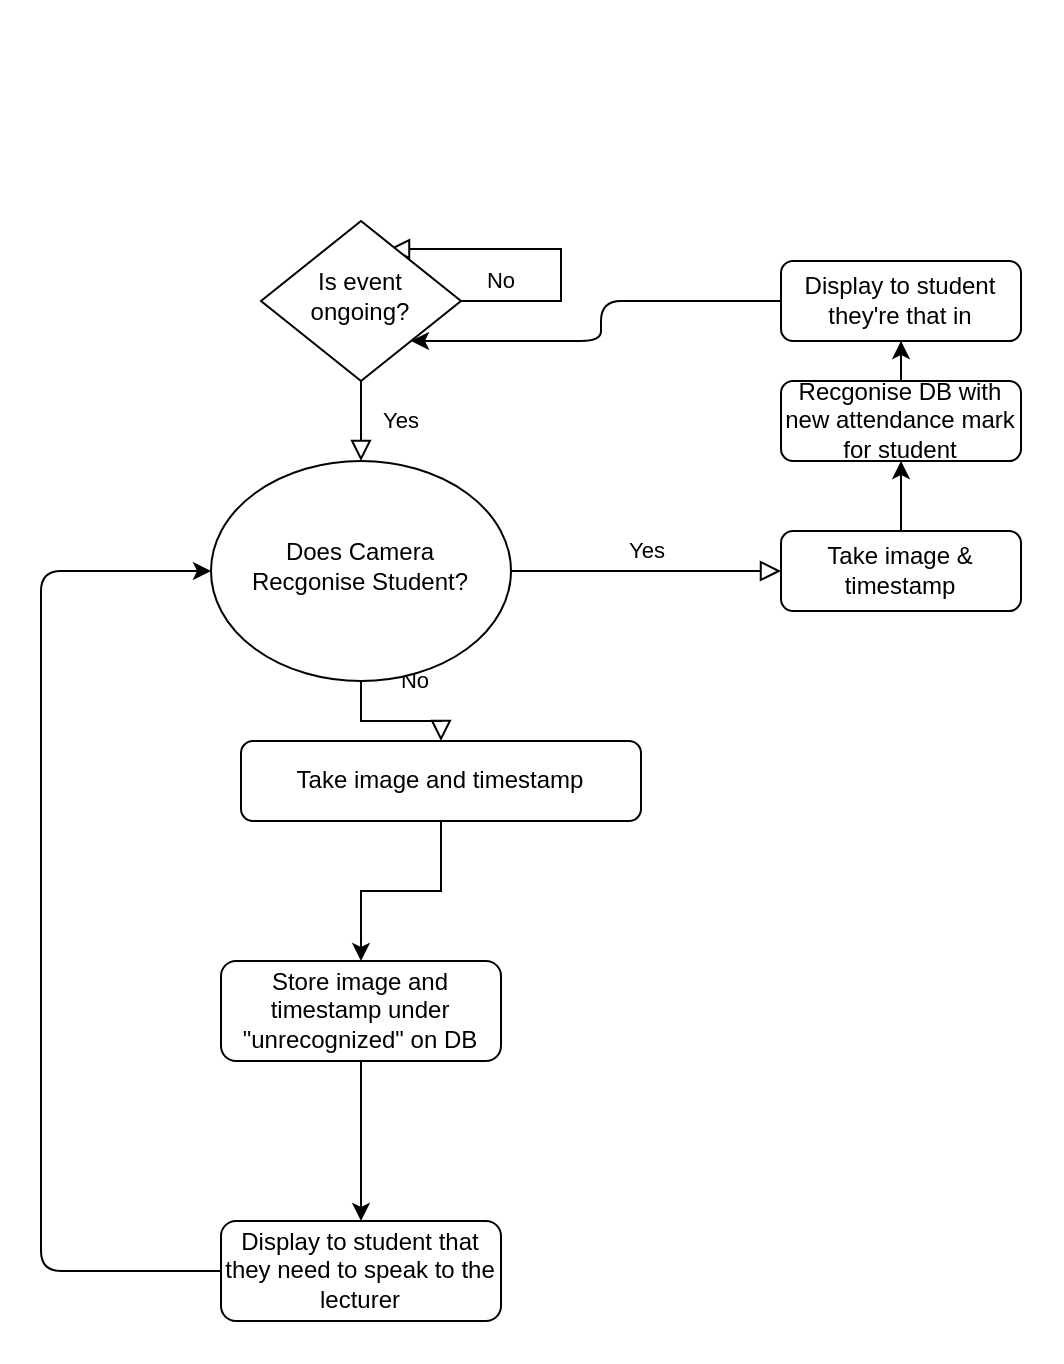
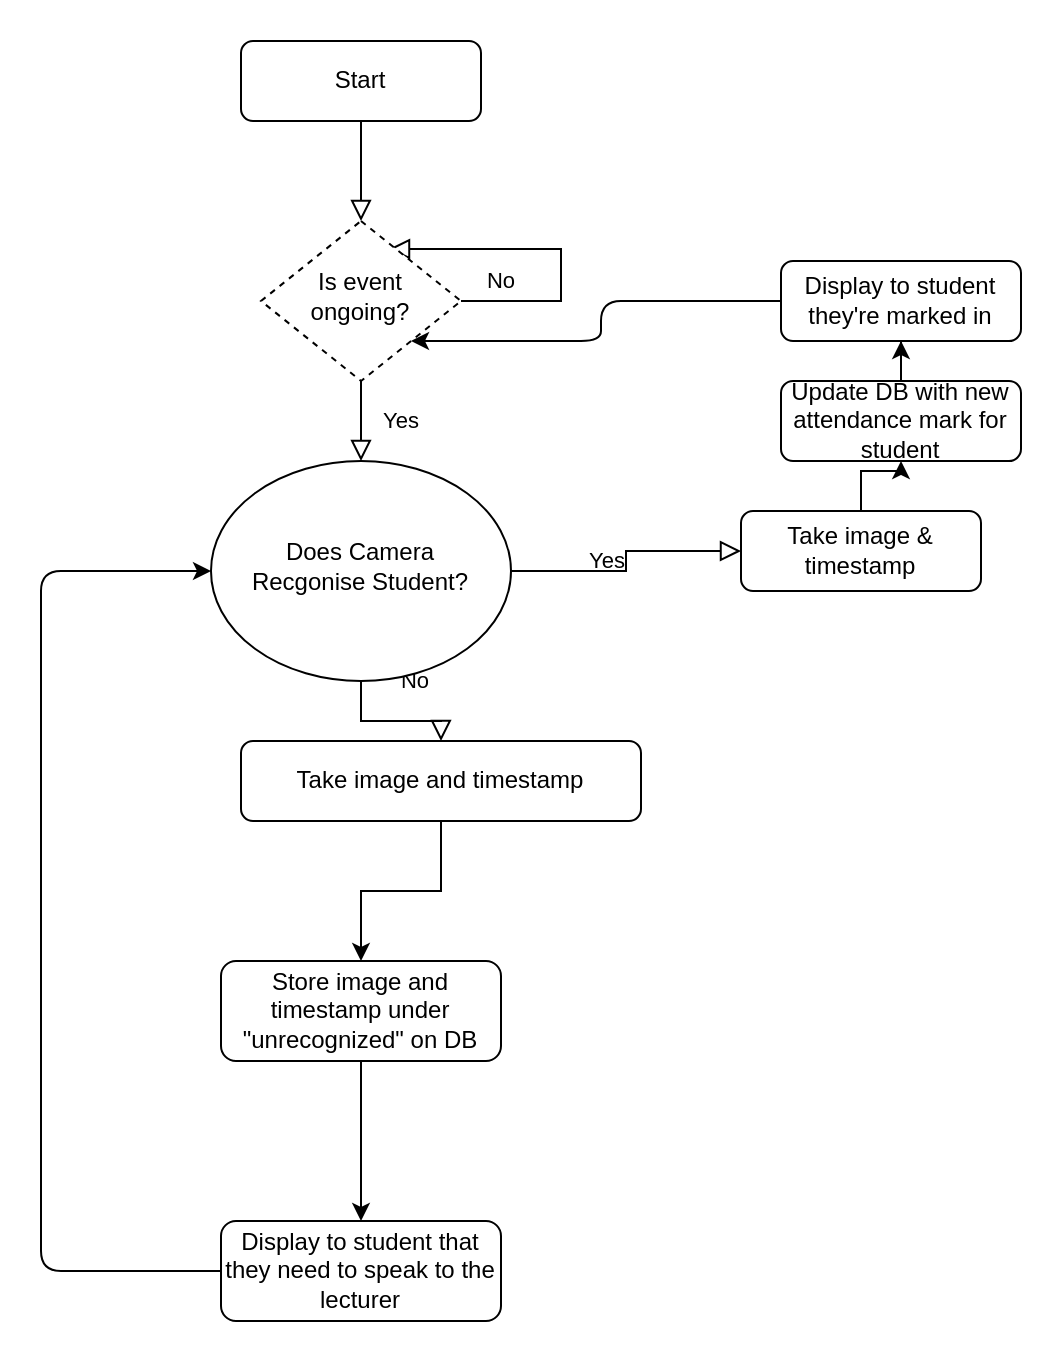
none -> (361, 81)
none -> (361, 160)
(361, 301) -> (361, 301)
(901, 301) -> (901, 301)
(901, 421) -> (901, 421)
(901, 571) -> (861, 551)
